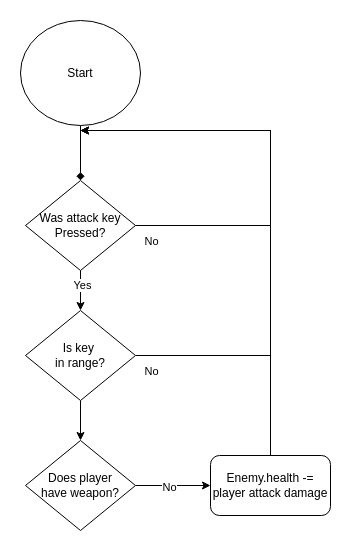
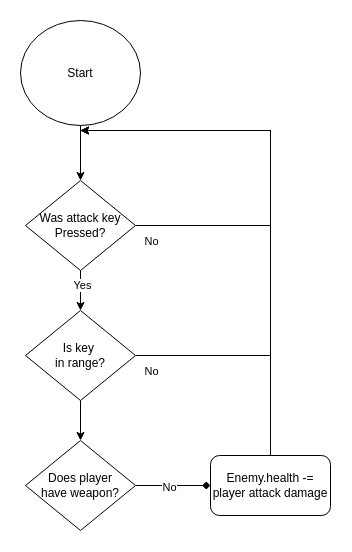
(81, 172) -> (81, 172)
(202, 486) -> (201, 486)
